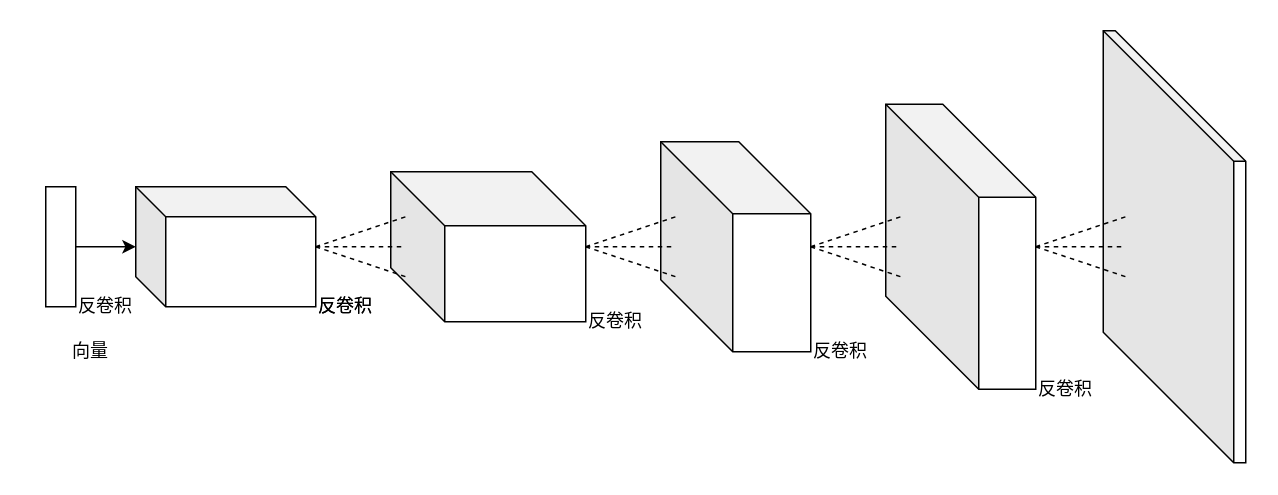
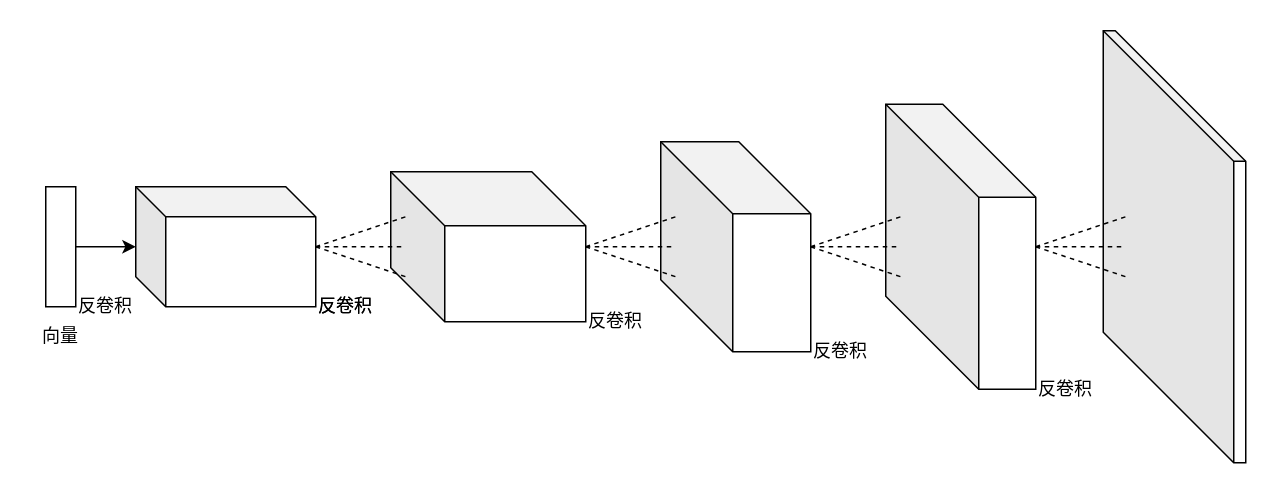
(91, 352) -> (61, 337)
